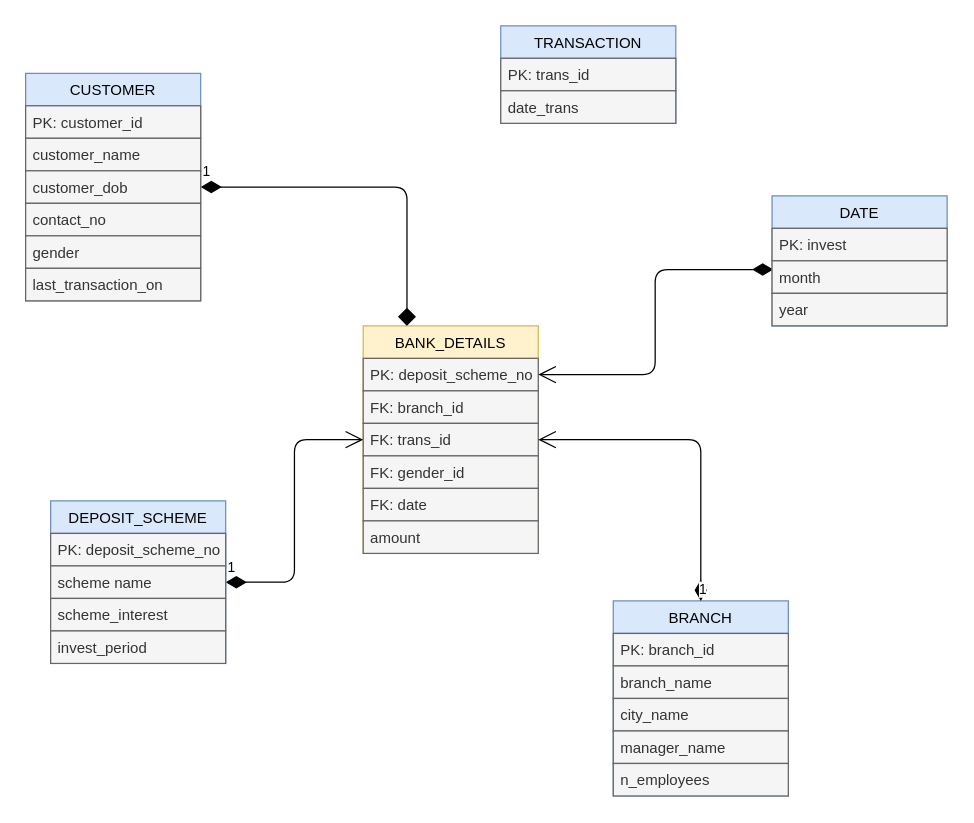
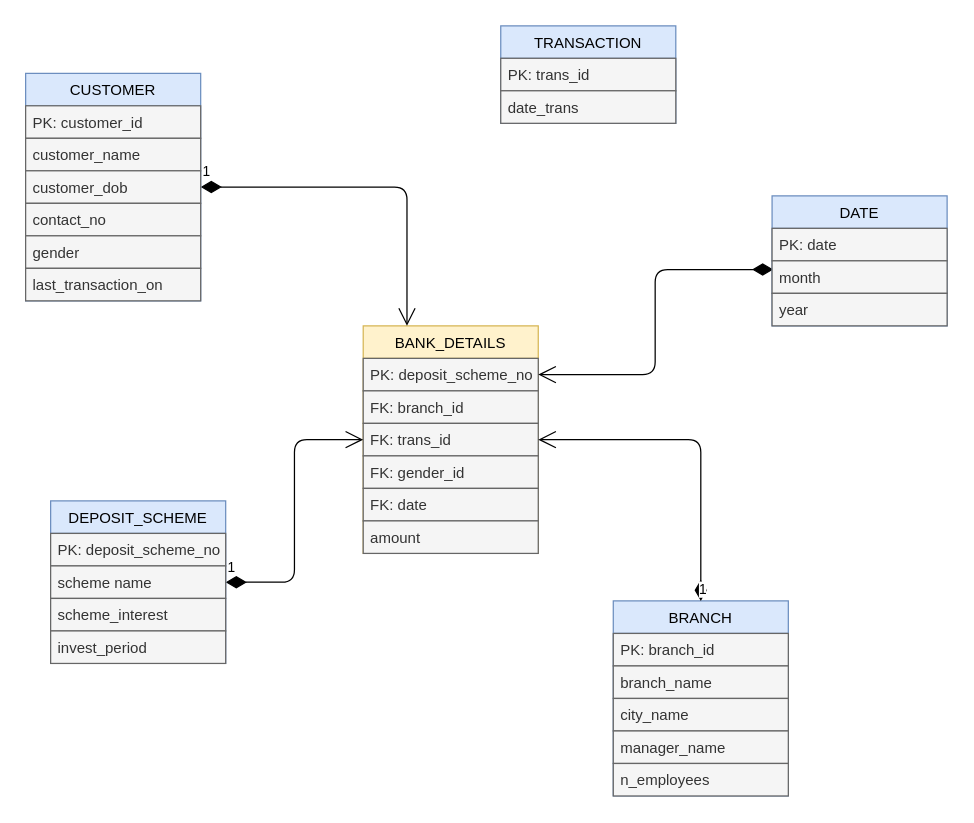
(815, 245) -> (808, 245)
(407, 307) -> (407, 315)
